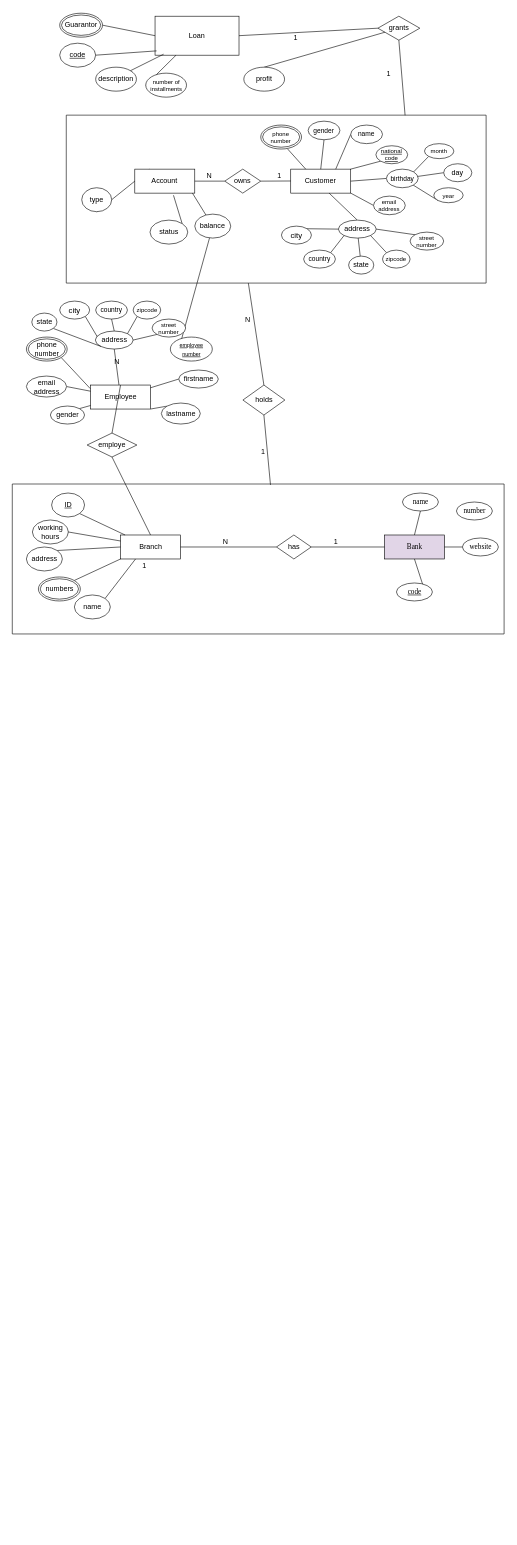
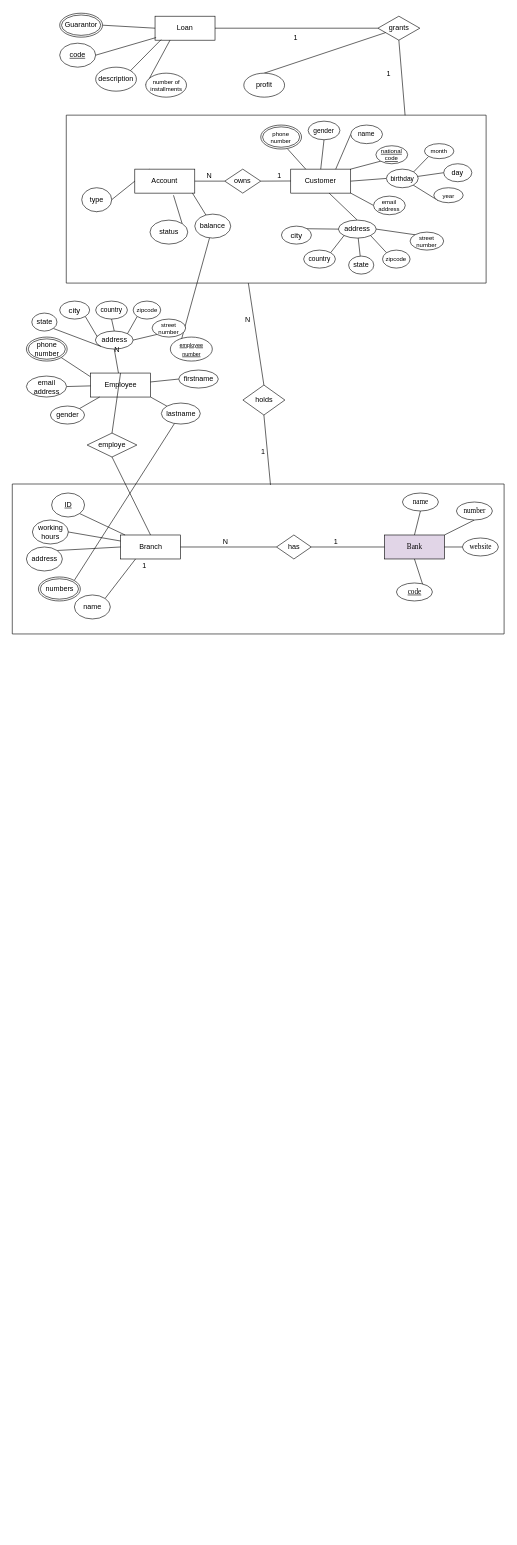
(197, 35) -> (185, 28)
(264, 79) -> (264, 85)
(121, 397) -> (121, 385)
none -> (460, 527)
(97, 570) -> (124, 502)
